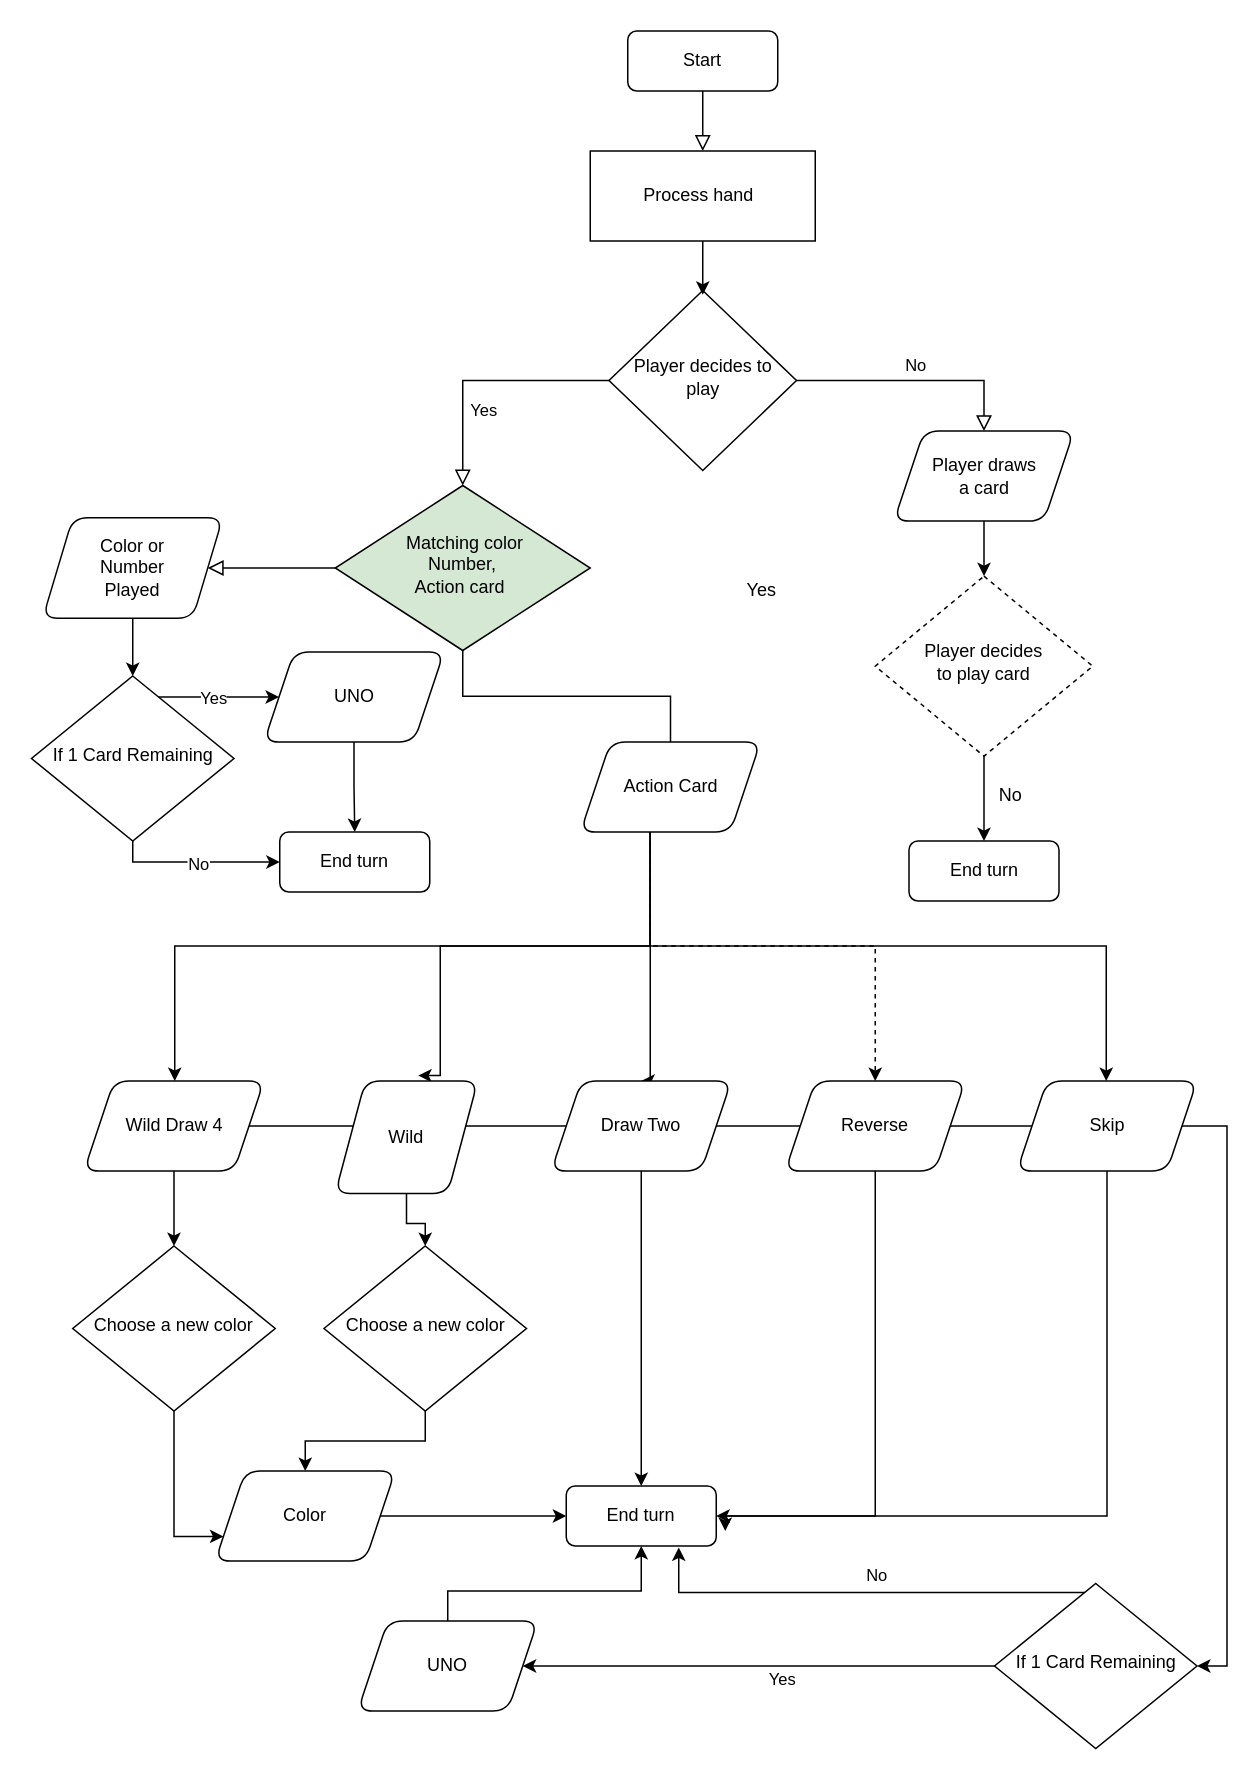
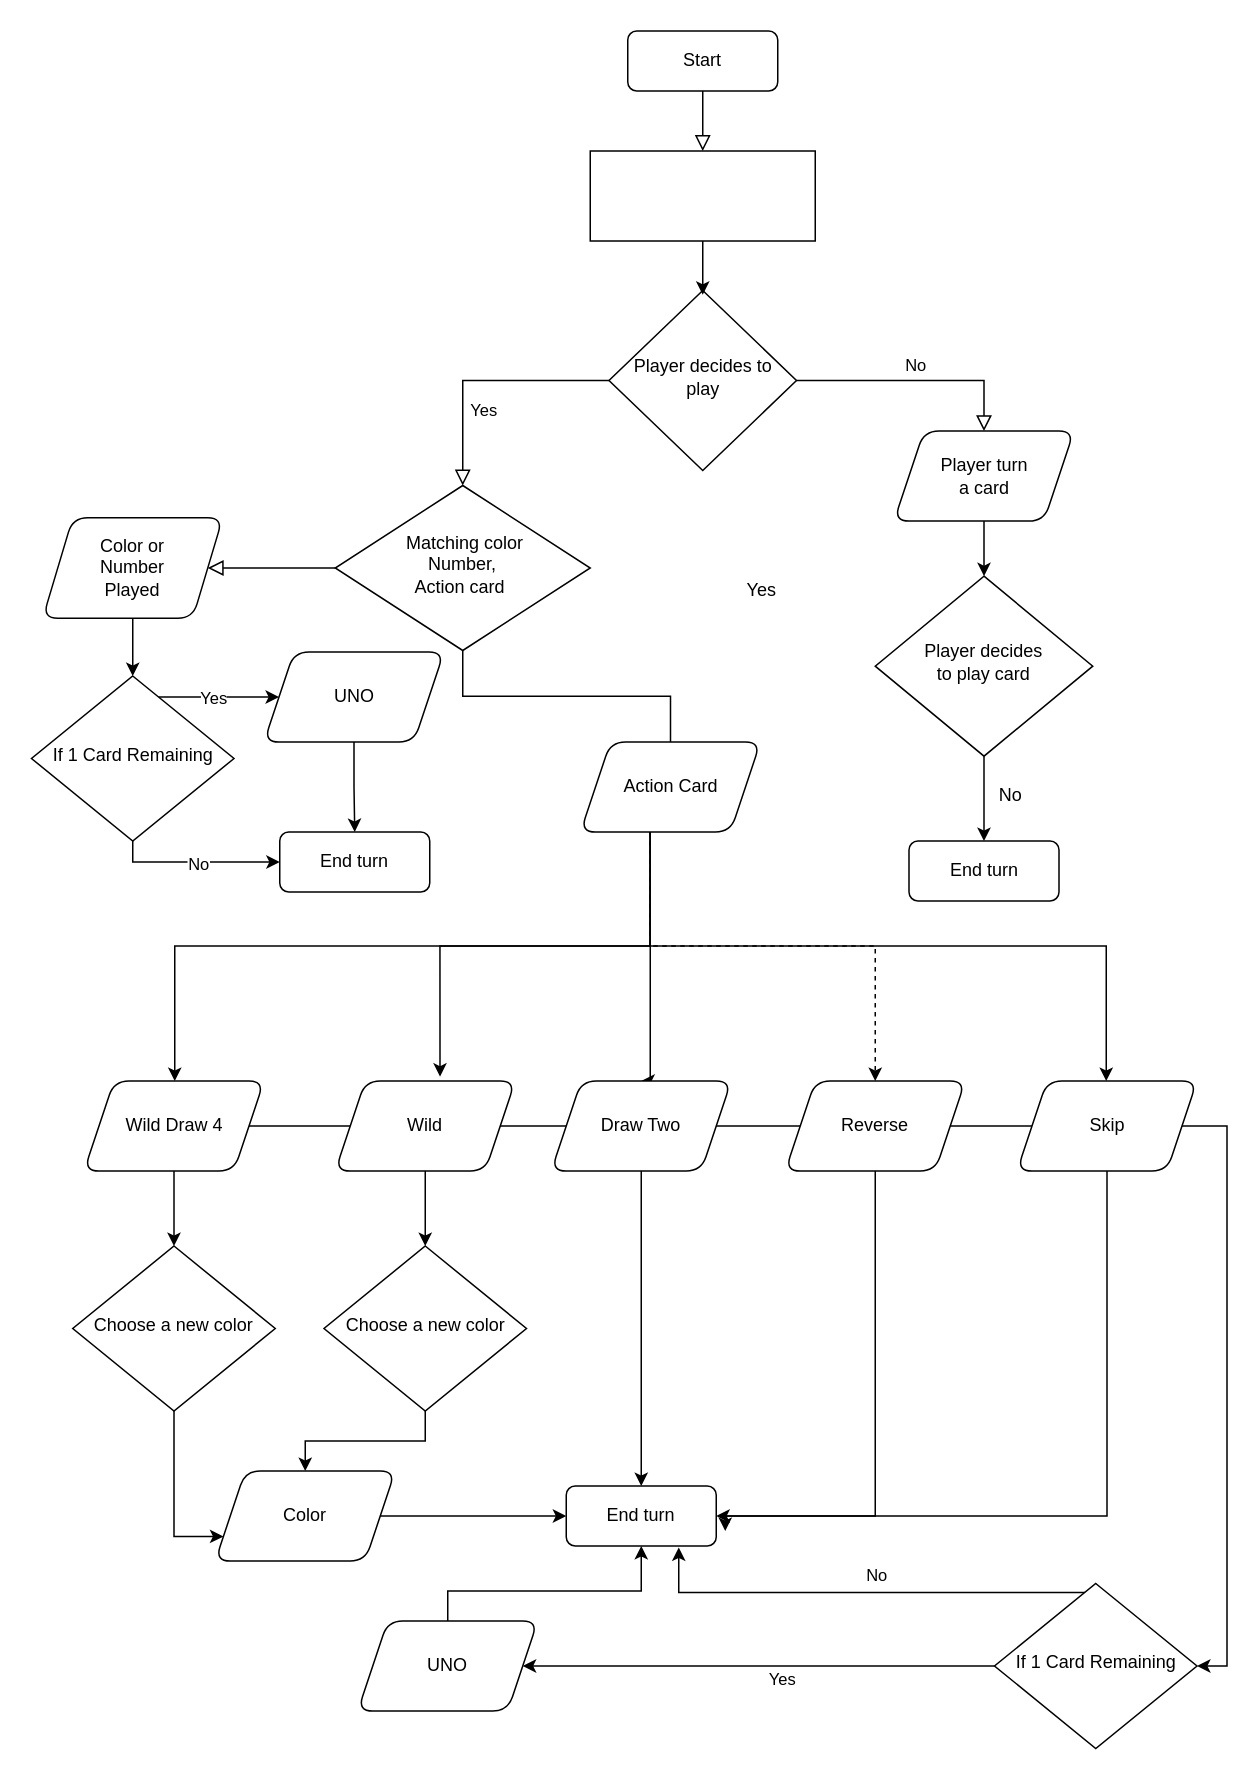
(699, 196) -> none
(985, 476) -> (985, 476)
(463, 568) -> (463, 568)
(984, 666) -> (984, 666)
(407, 1137) -> (425, 1126)
